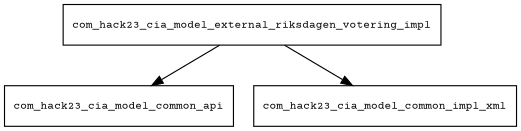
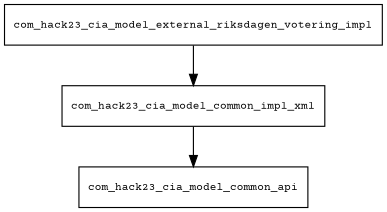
(191, 62) -> (193, 141)
